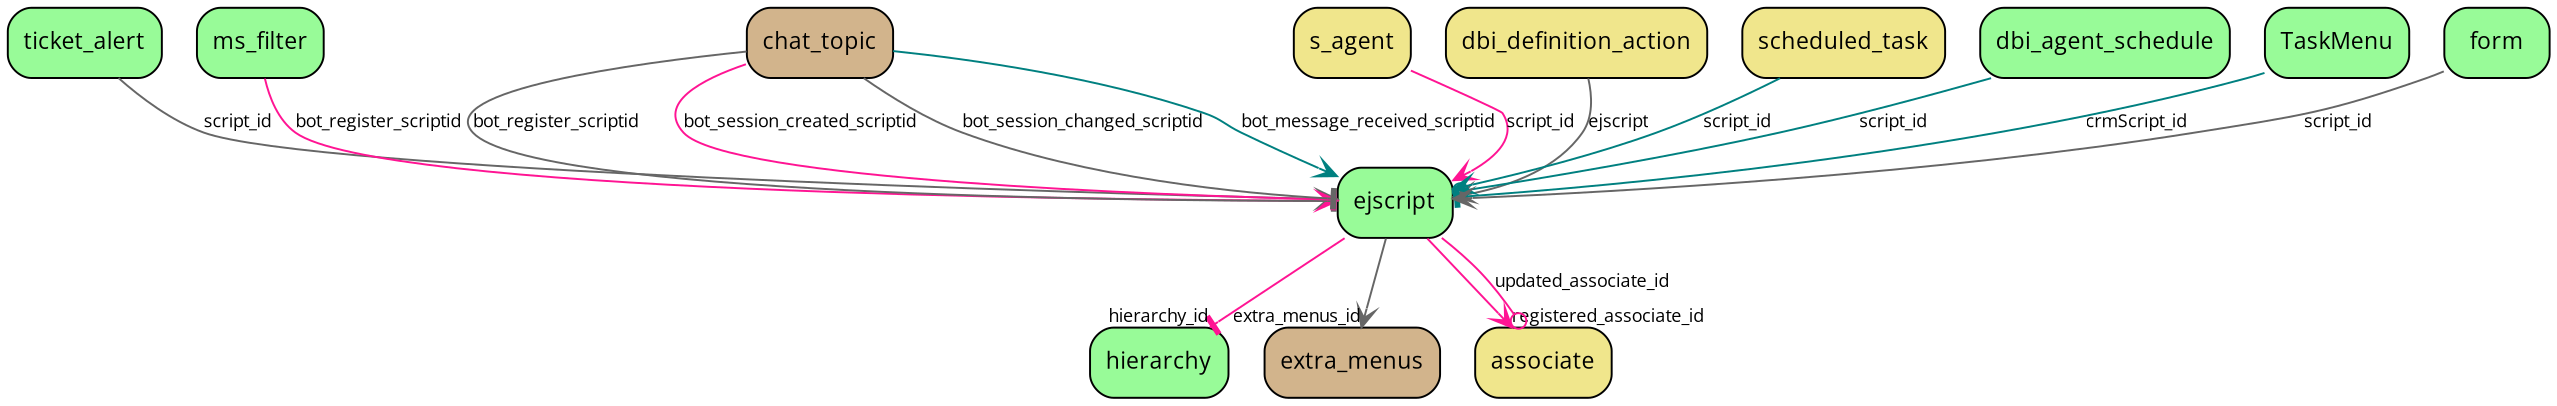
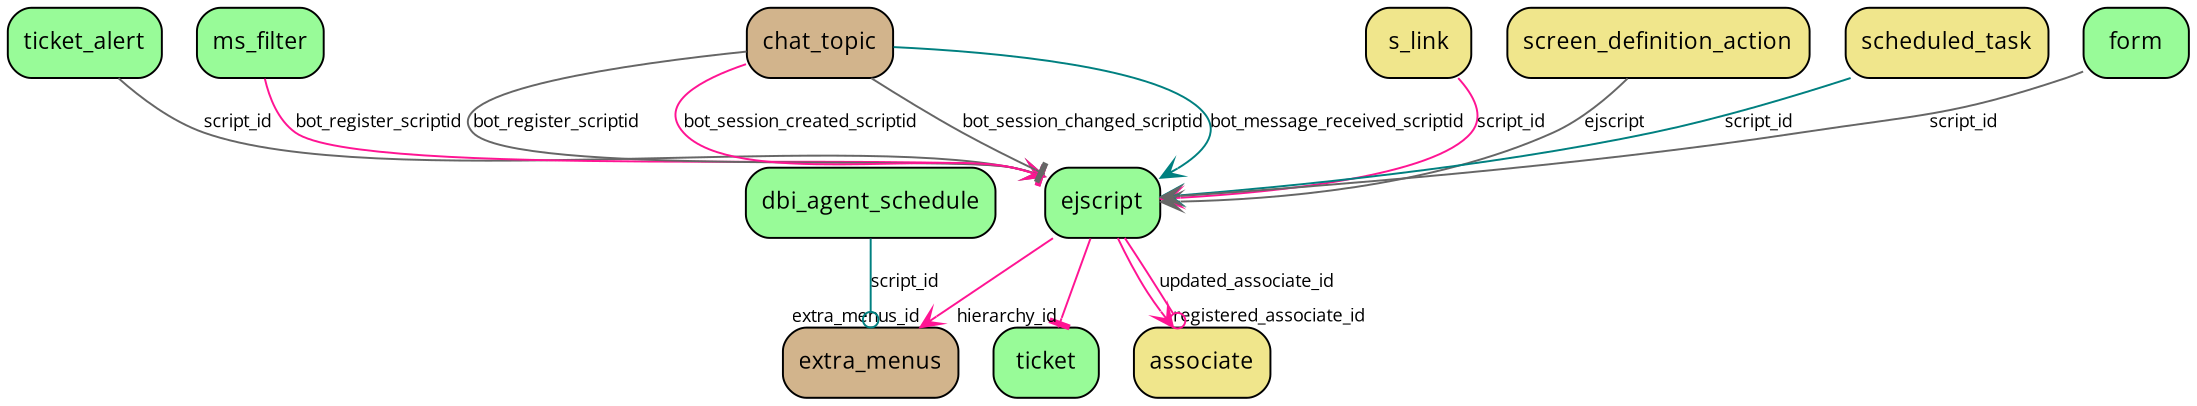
(1352, 43) -> (1419, 43)
(1577, 43) -> (1658, 43)
(2337, 43) -> none
(1732, 143) -> (871, 275)
(1376, 273) -> (995, 277)
(1159, 363) -> (1046, 363)
